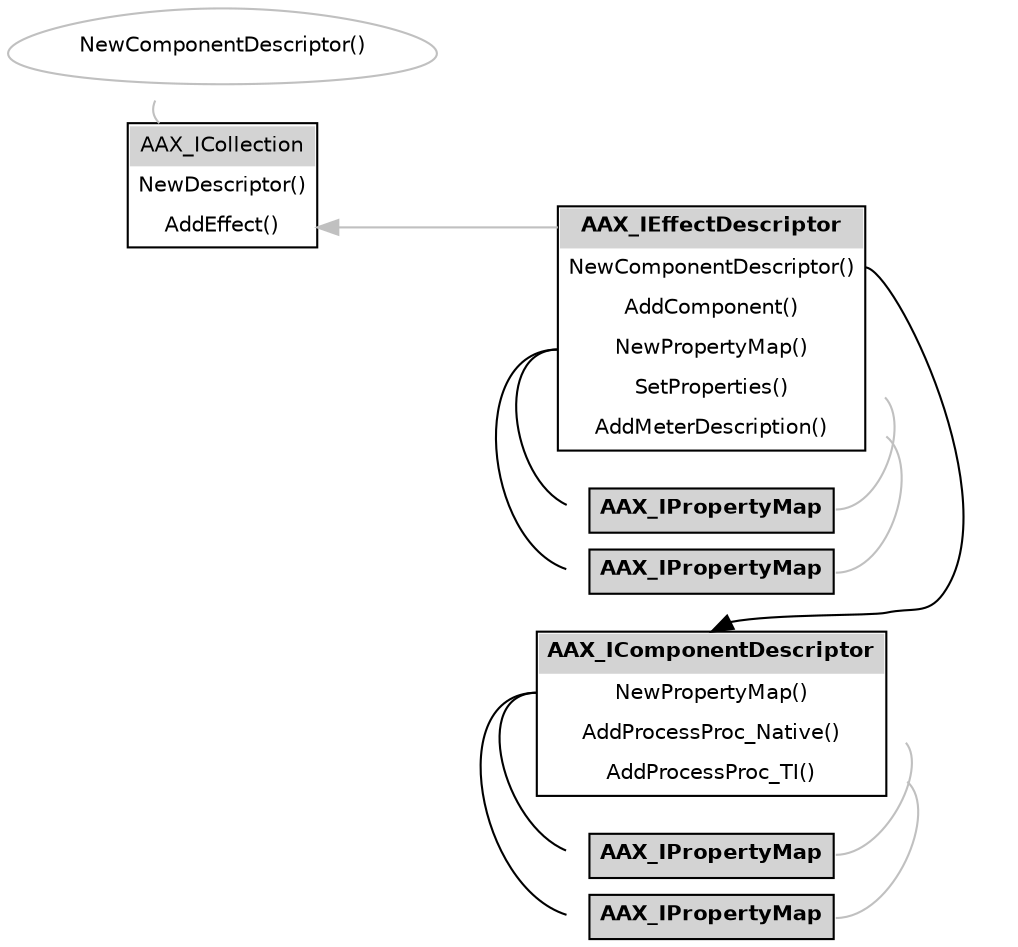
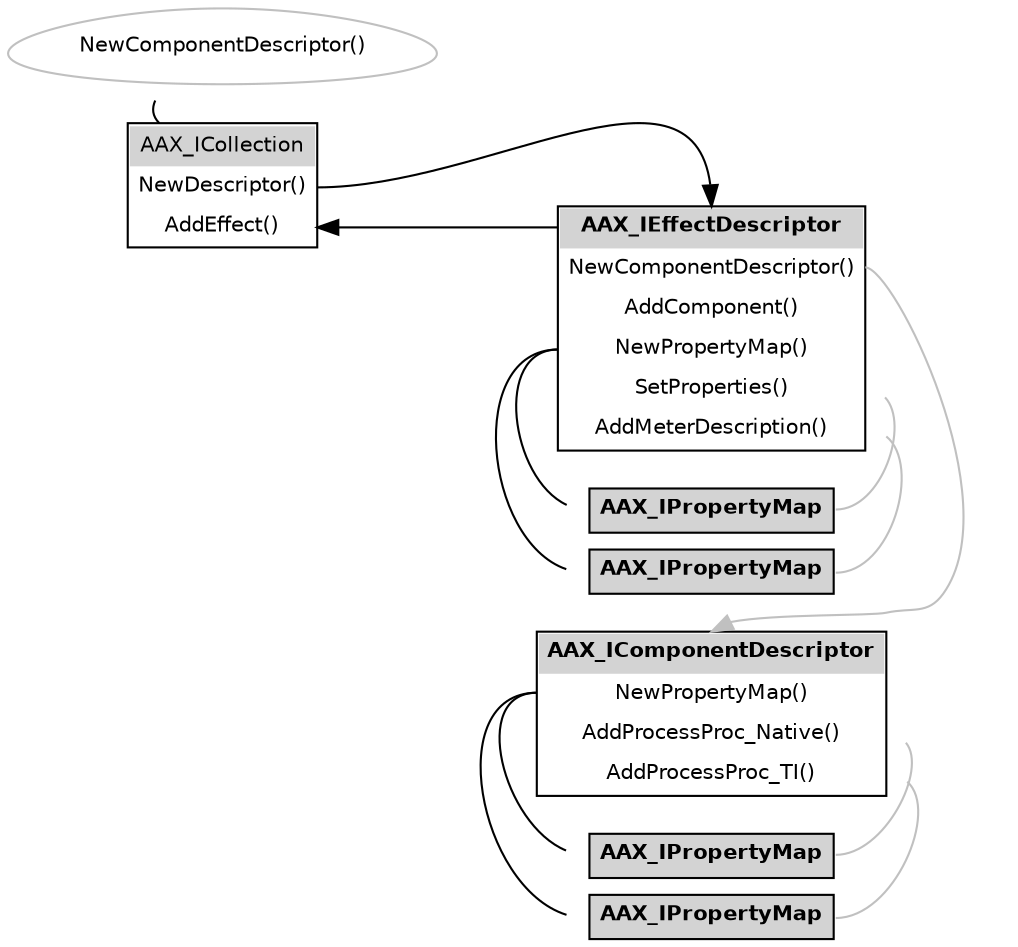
(153, 113) -> (153, 113)
none -> (529, 145)
(448, 227) -> (448, 227)
(962, 529) -> (962, 529)
